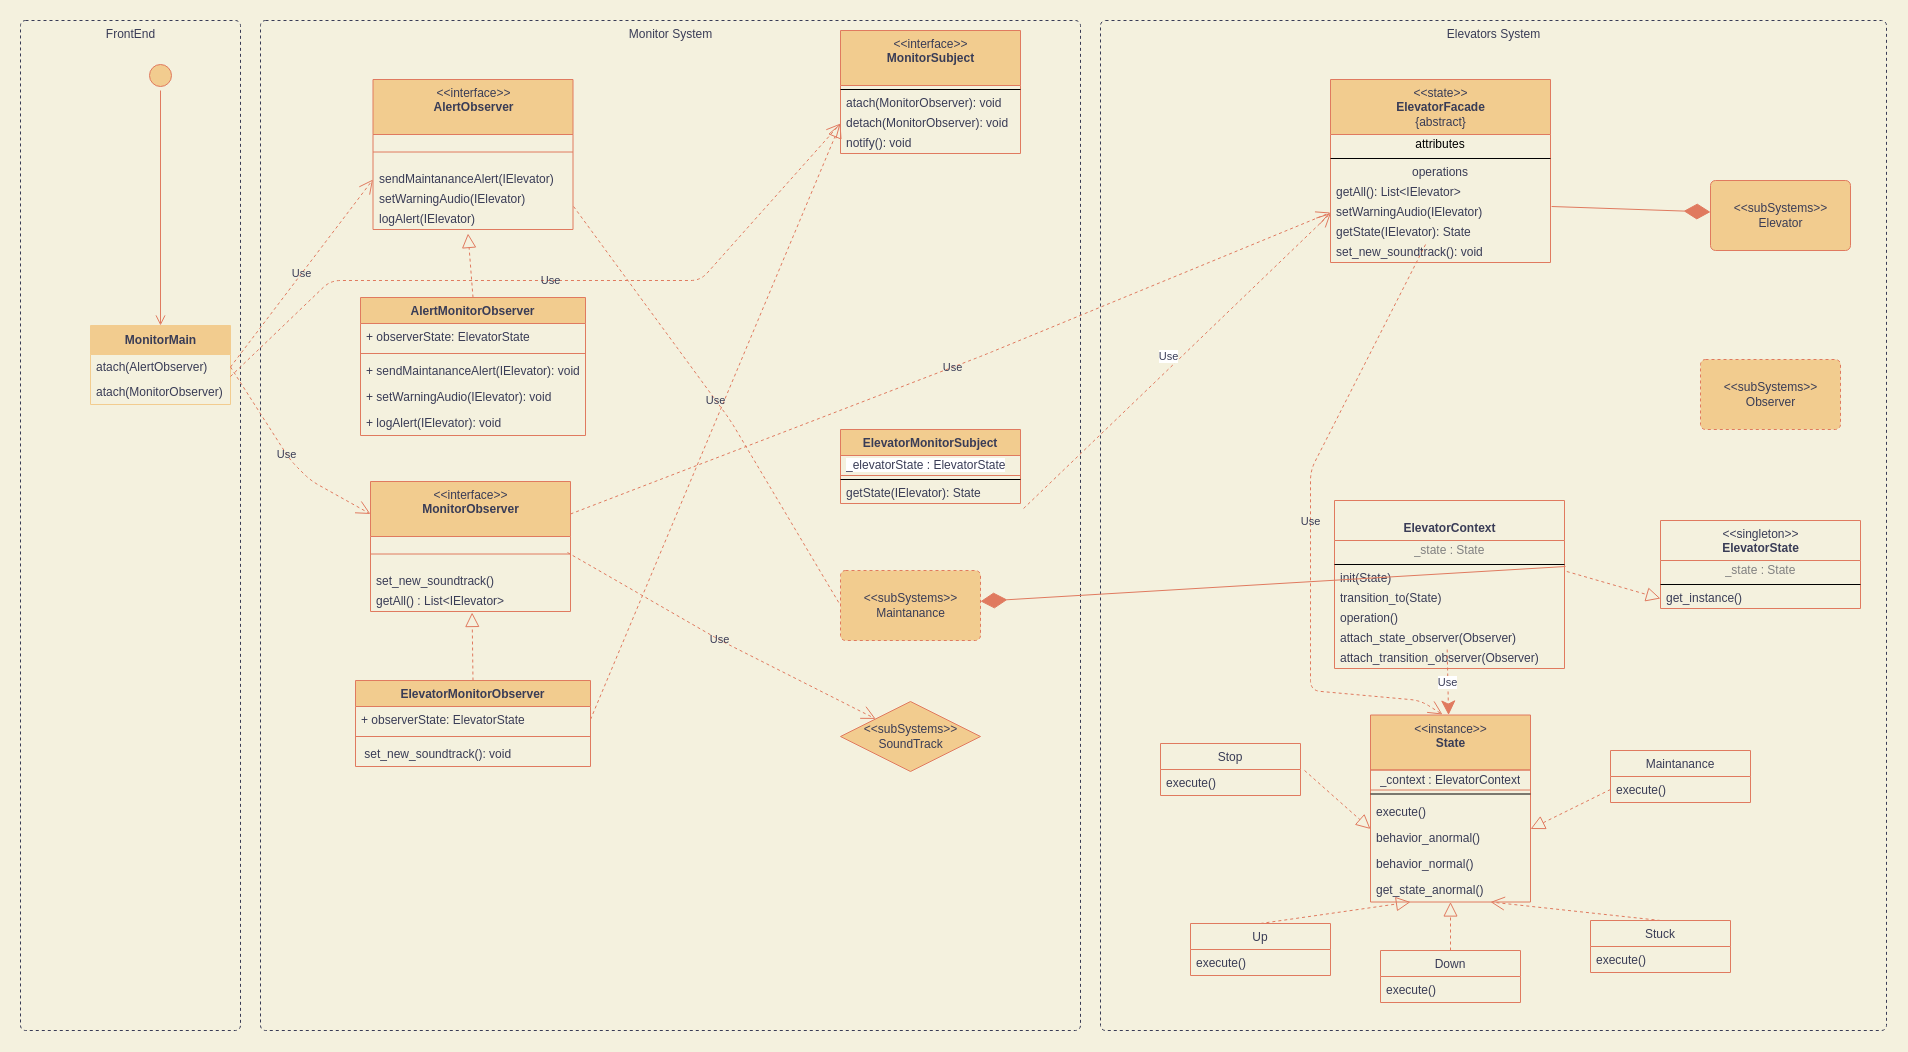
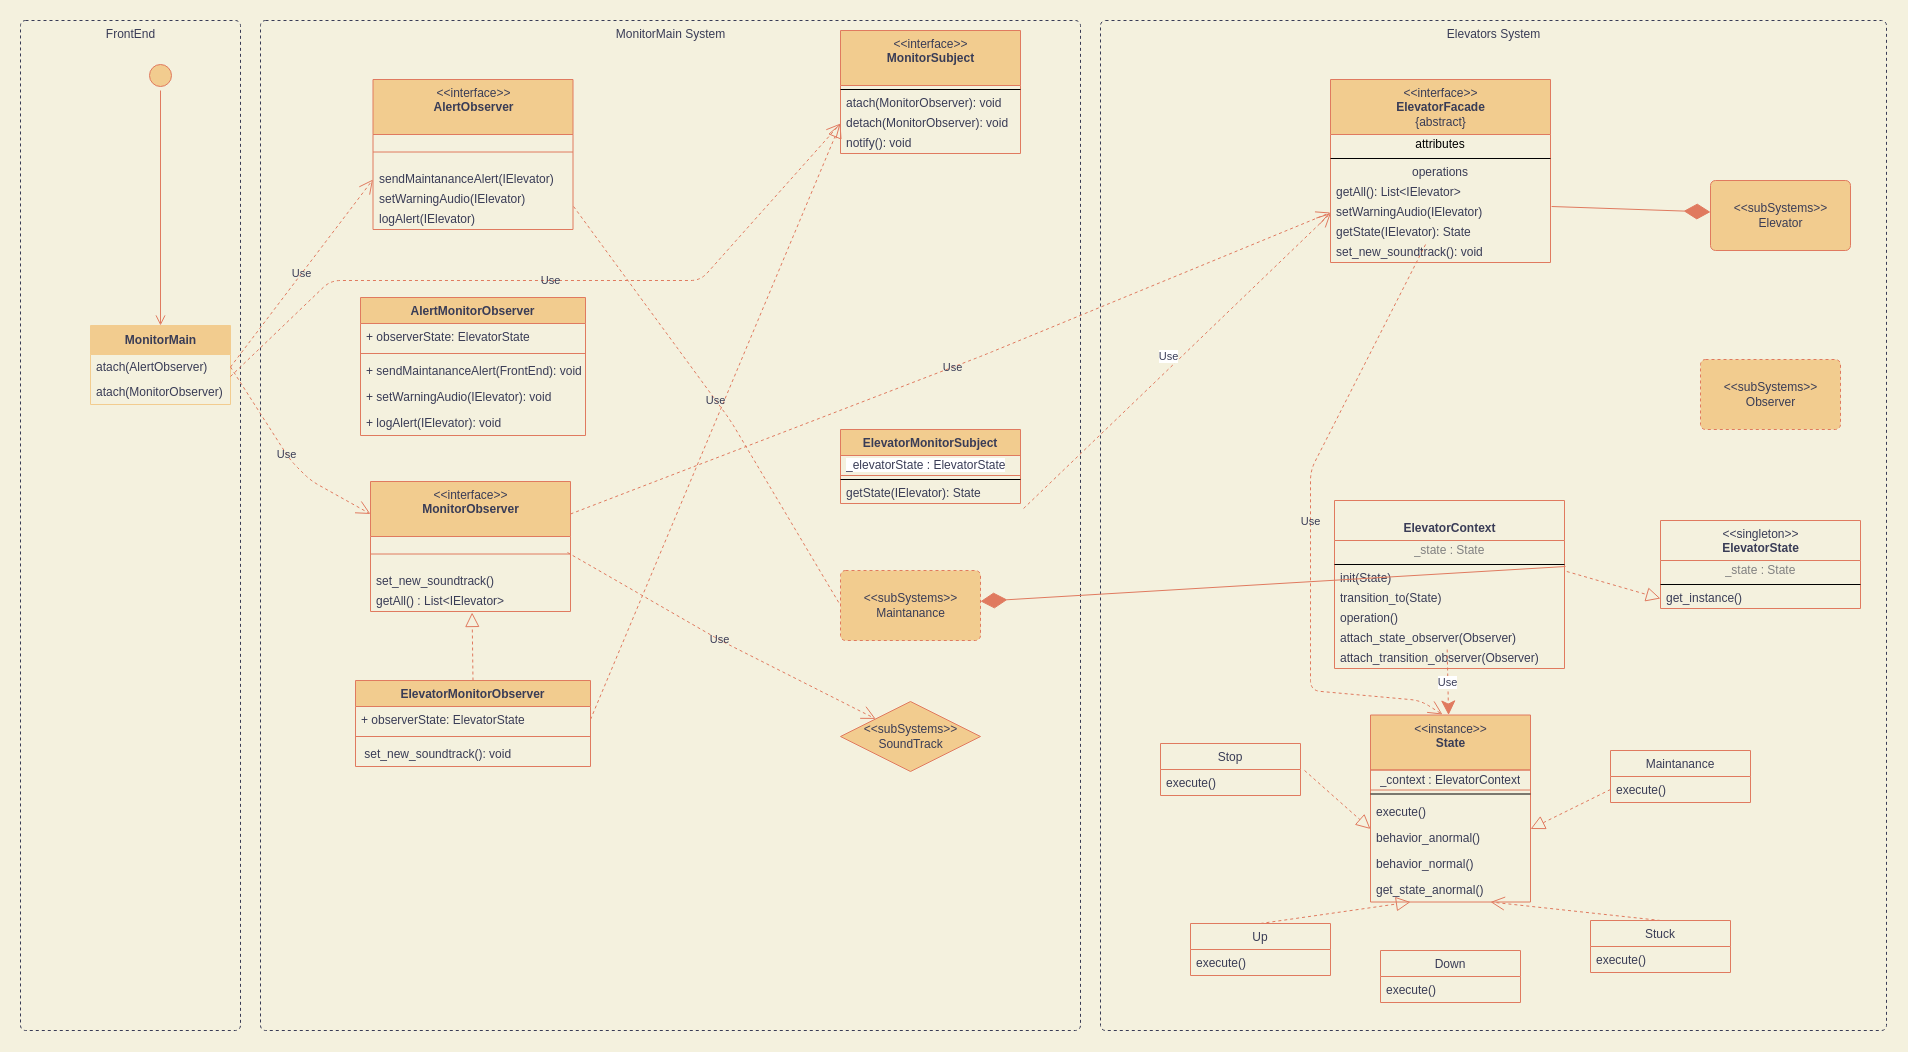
(671, 35) -> (671, 35)
(1441, 108) -> (1441, 108)
(471, 273) -> none
(486, 371) -> (484, 371)
(1451, 932) -> none
